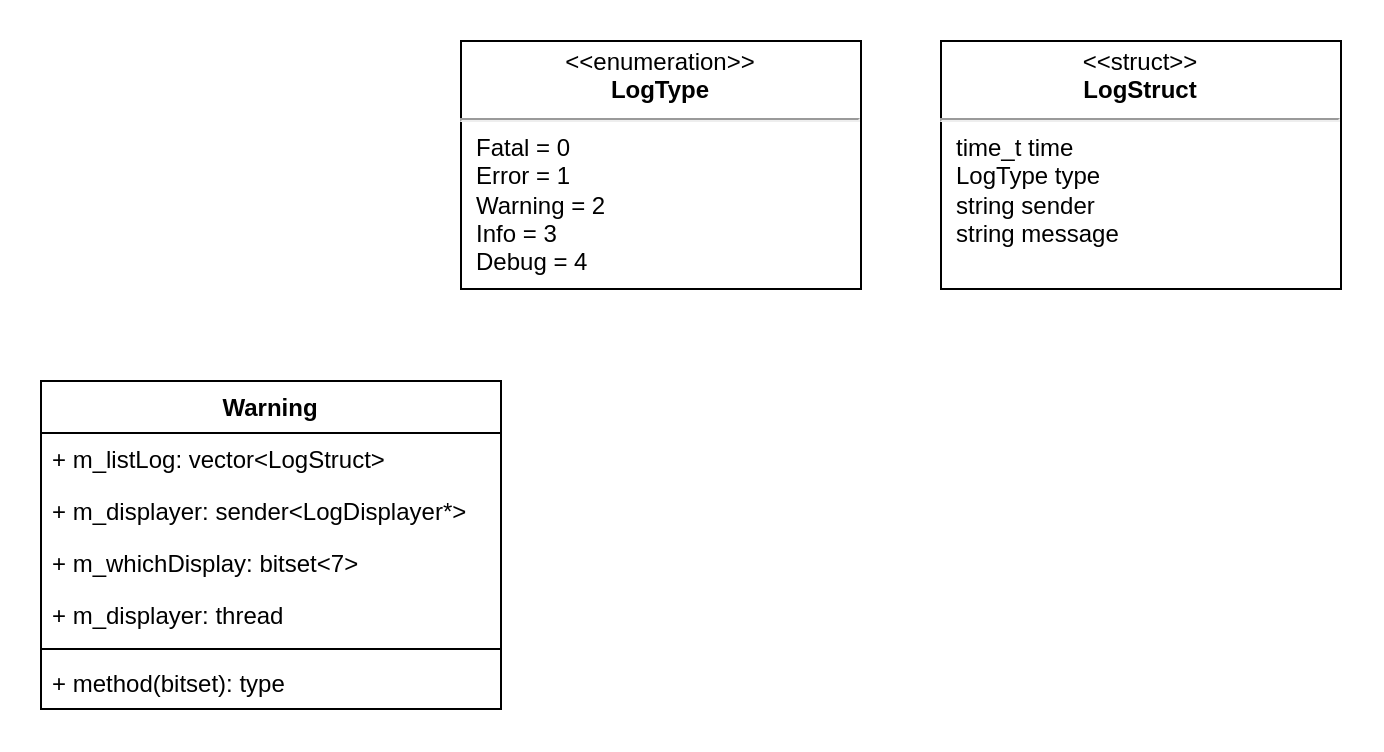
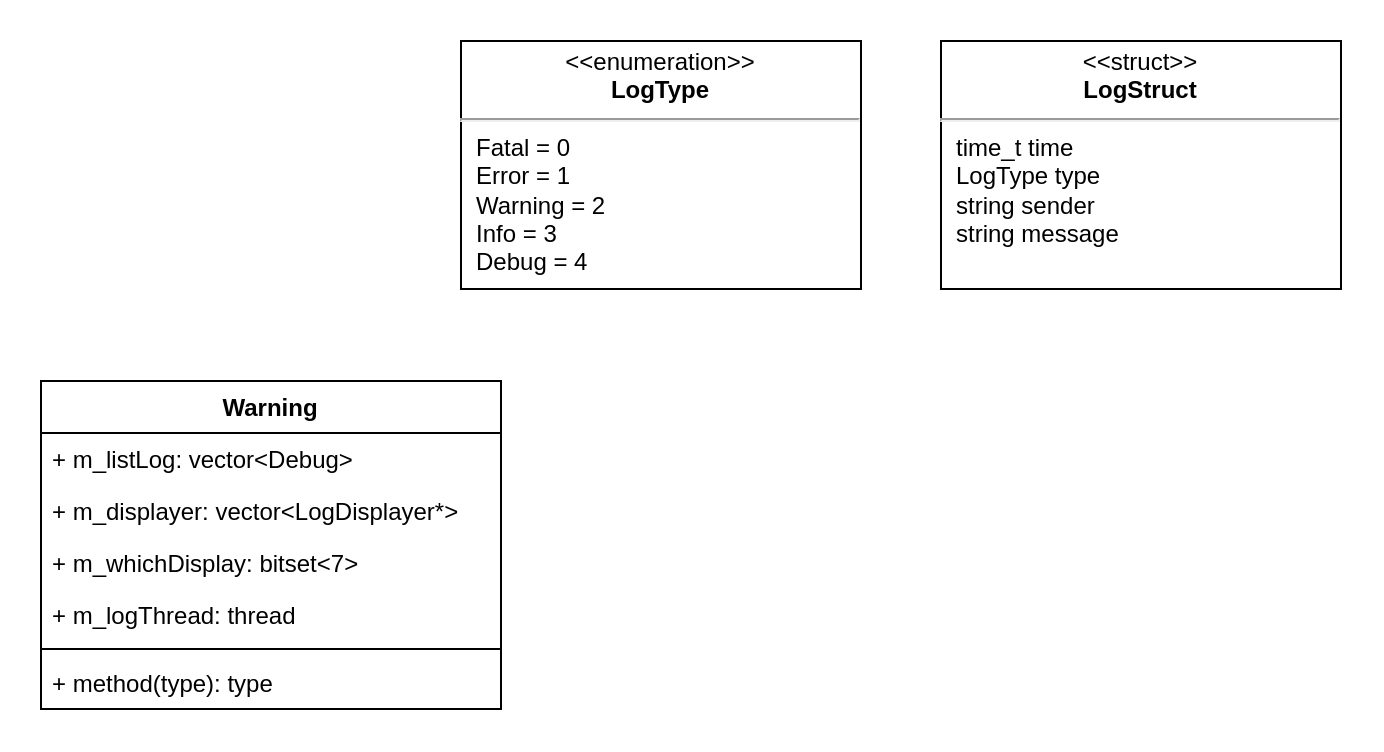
(239, 461) -> (212, 461)
(273, 528) -> (273, 528)
(179, 617) -> (182, 617)
(188, 685) -> (178, 685)
